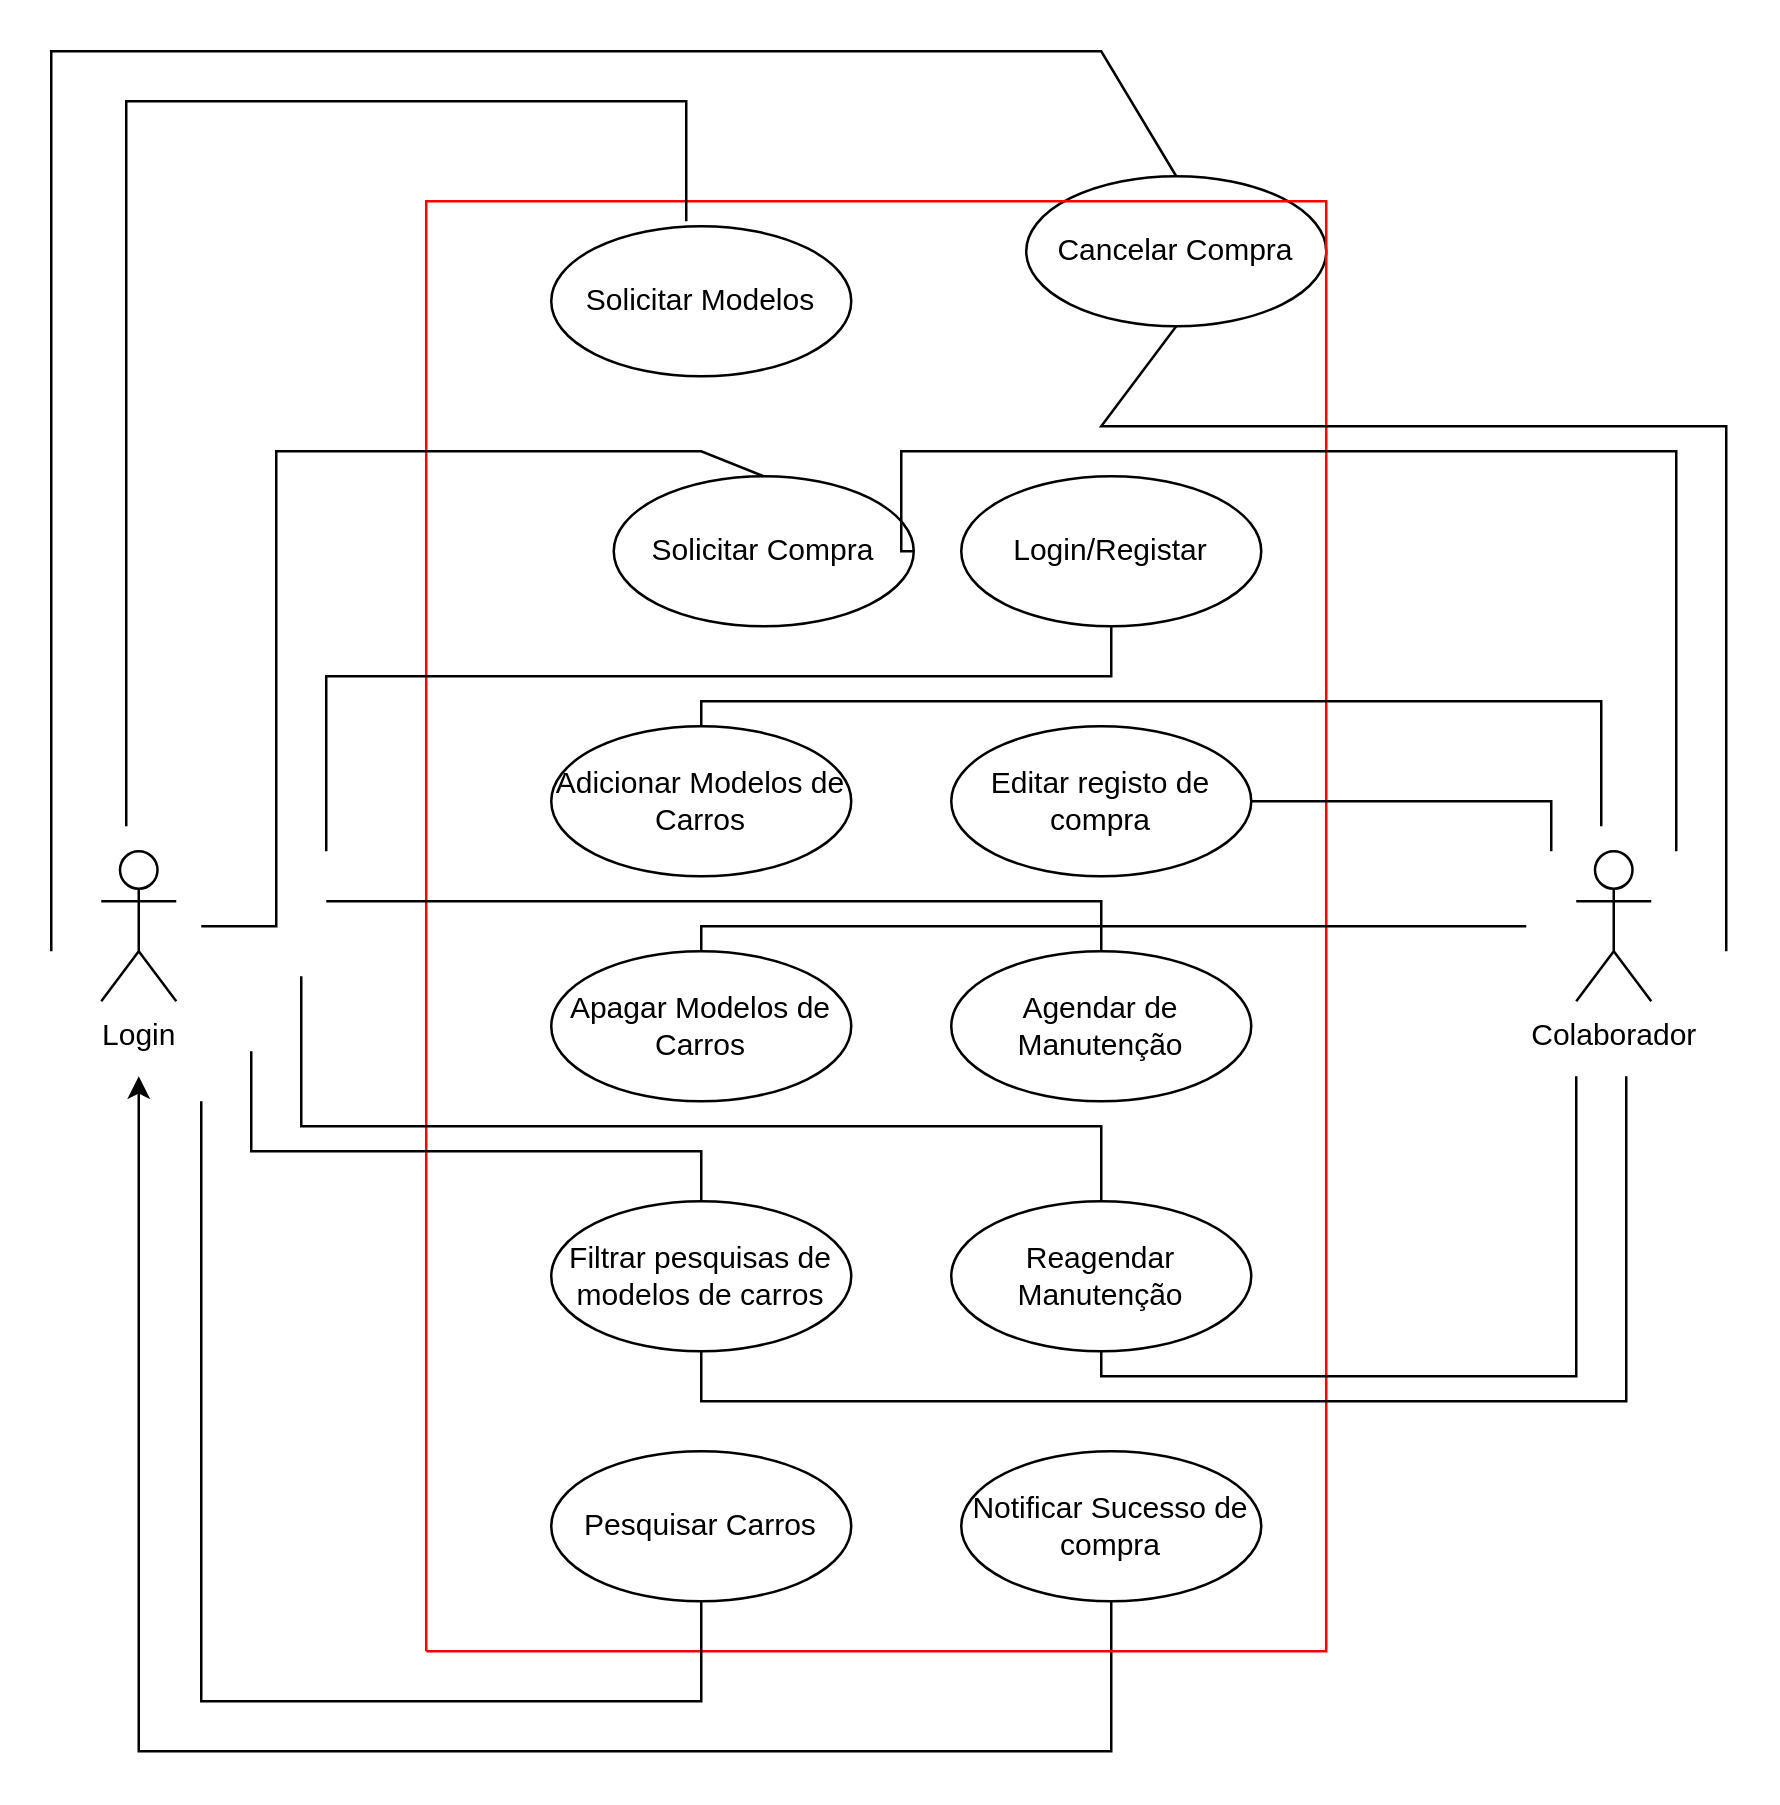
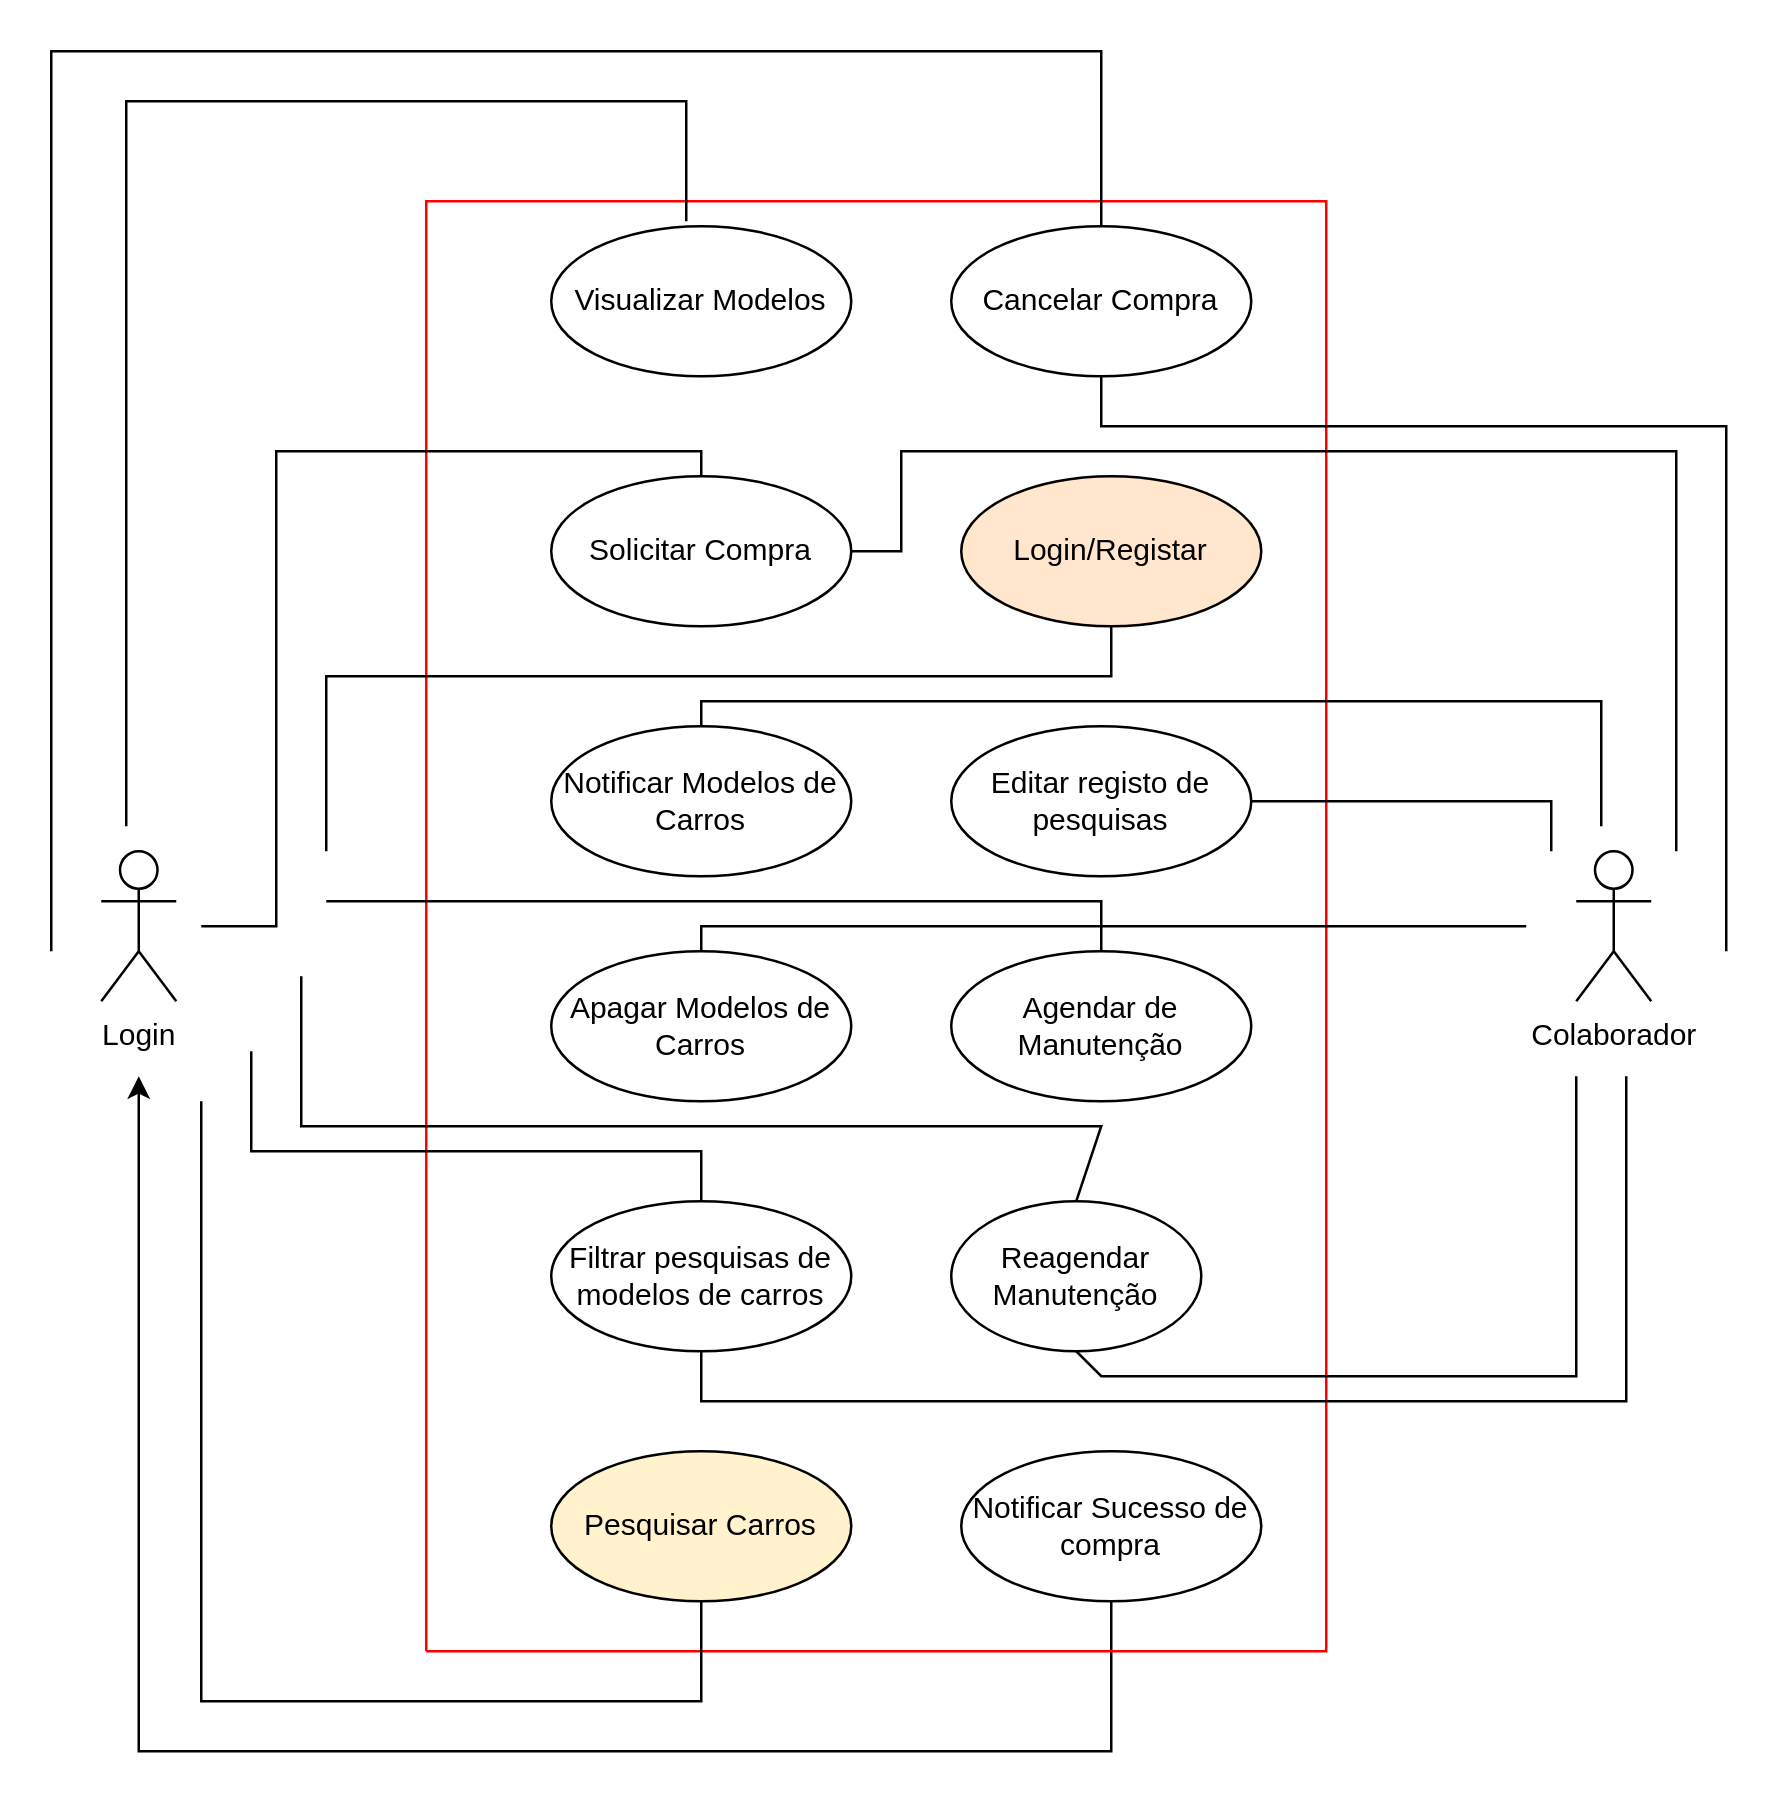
(1176, 251) -> (1101, 301)
(701, 301) -> (701, 301)
(764, 551) -> (701, 551)
(1111, 551) -> (1111, 551)
(701, 801) -> (701, 801)
(1101, 801) -> (1101, 801)
(1101, 1276) -> (1076, 1276)
(701, 1526) -> (701, 1526)
